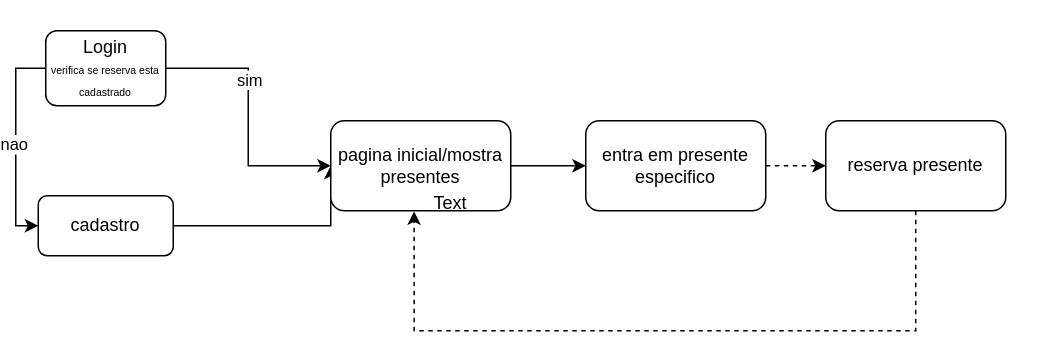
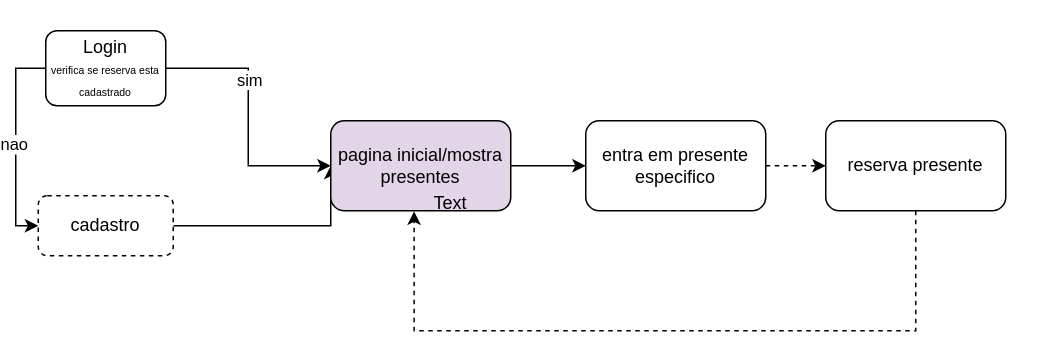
(421, 166) -> (421, 166)
(106, 226) -> (106, 226)
